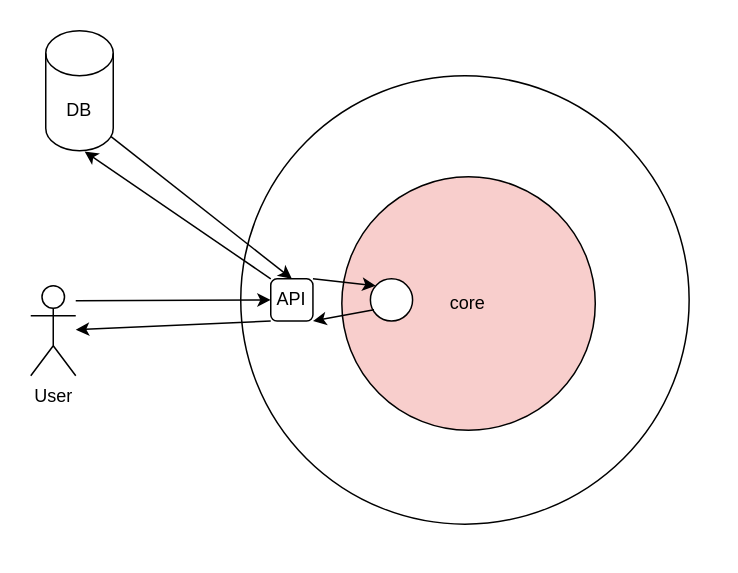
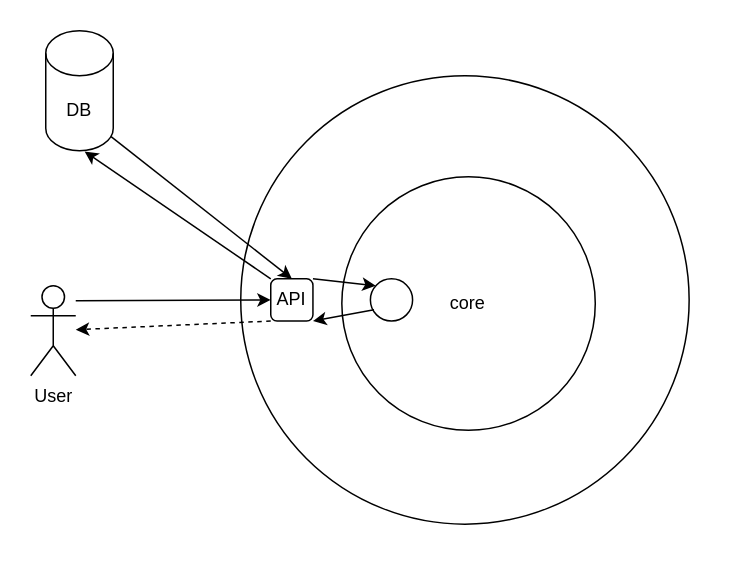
(469, 304) -> (469, 304)
(179, 325) -> (179, 325)
